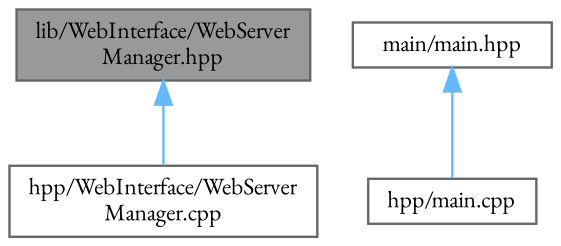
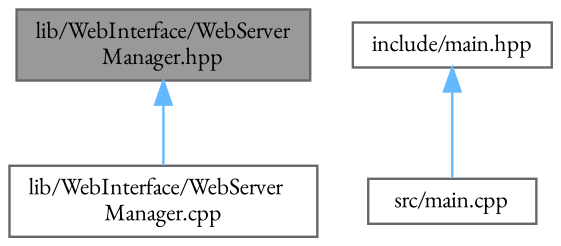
(452, 45) -> (452, 45)
(163, 201) -> (163, 201)
(452, 201) -> (452, 201)
